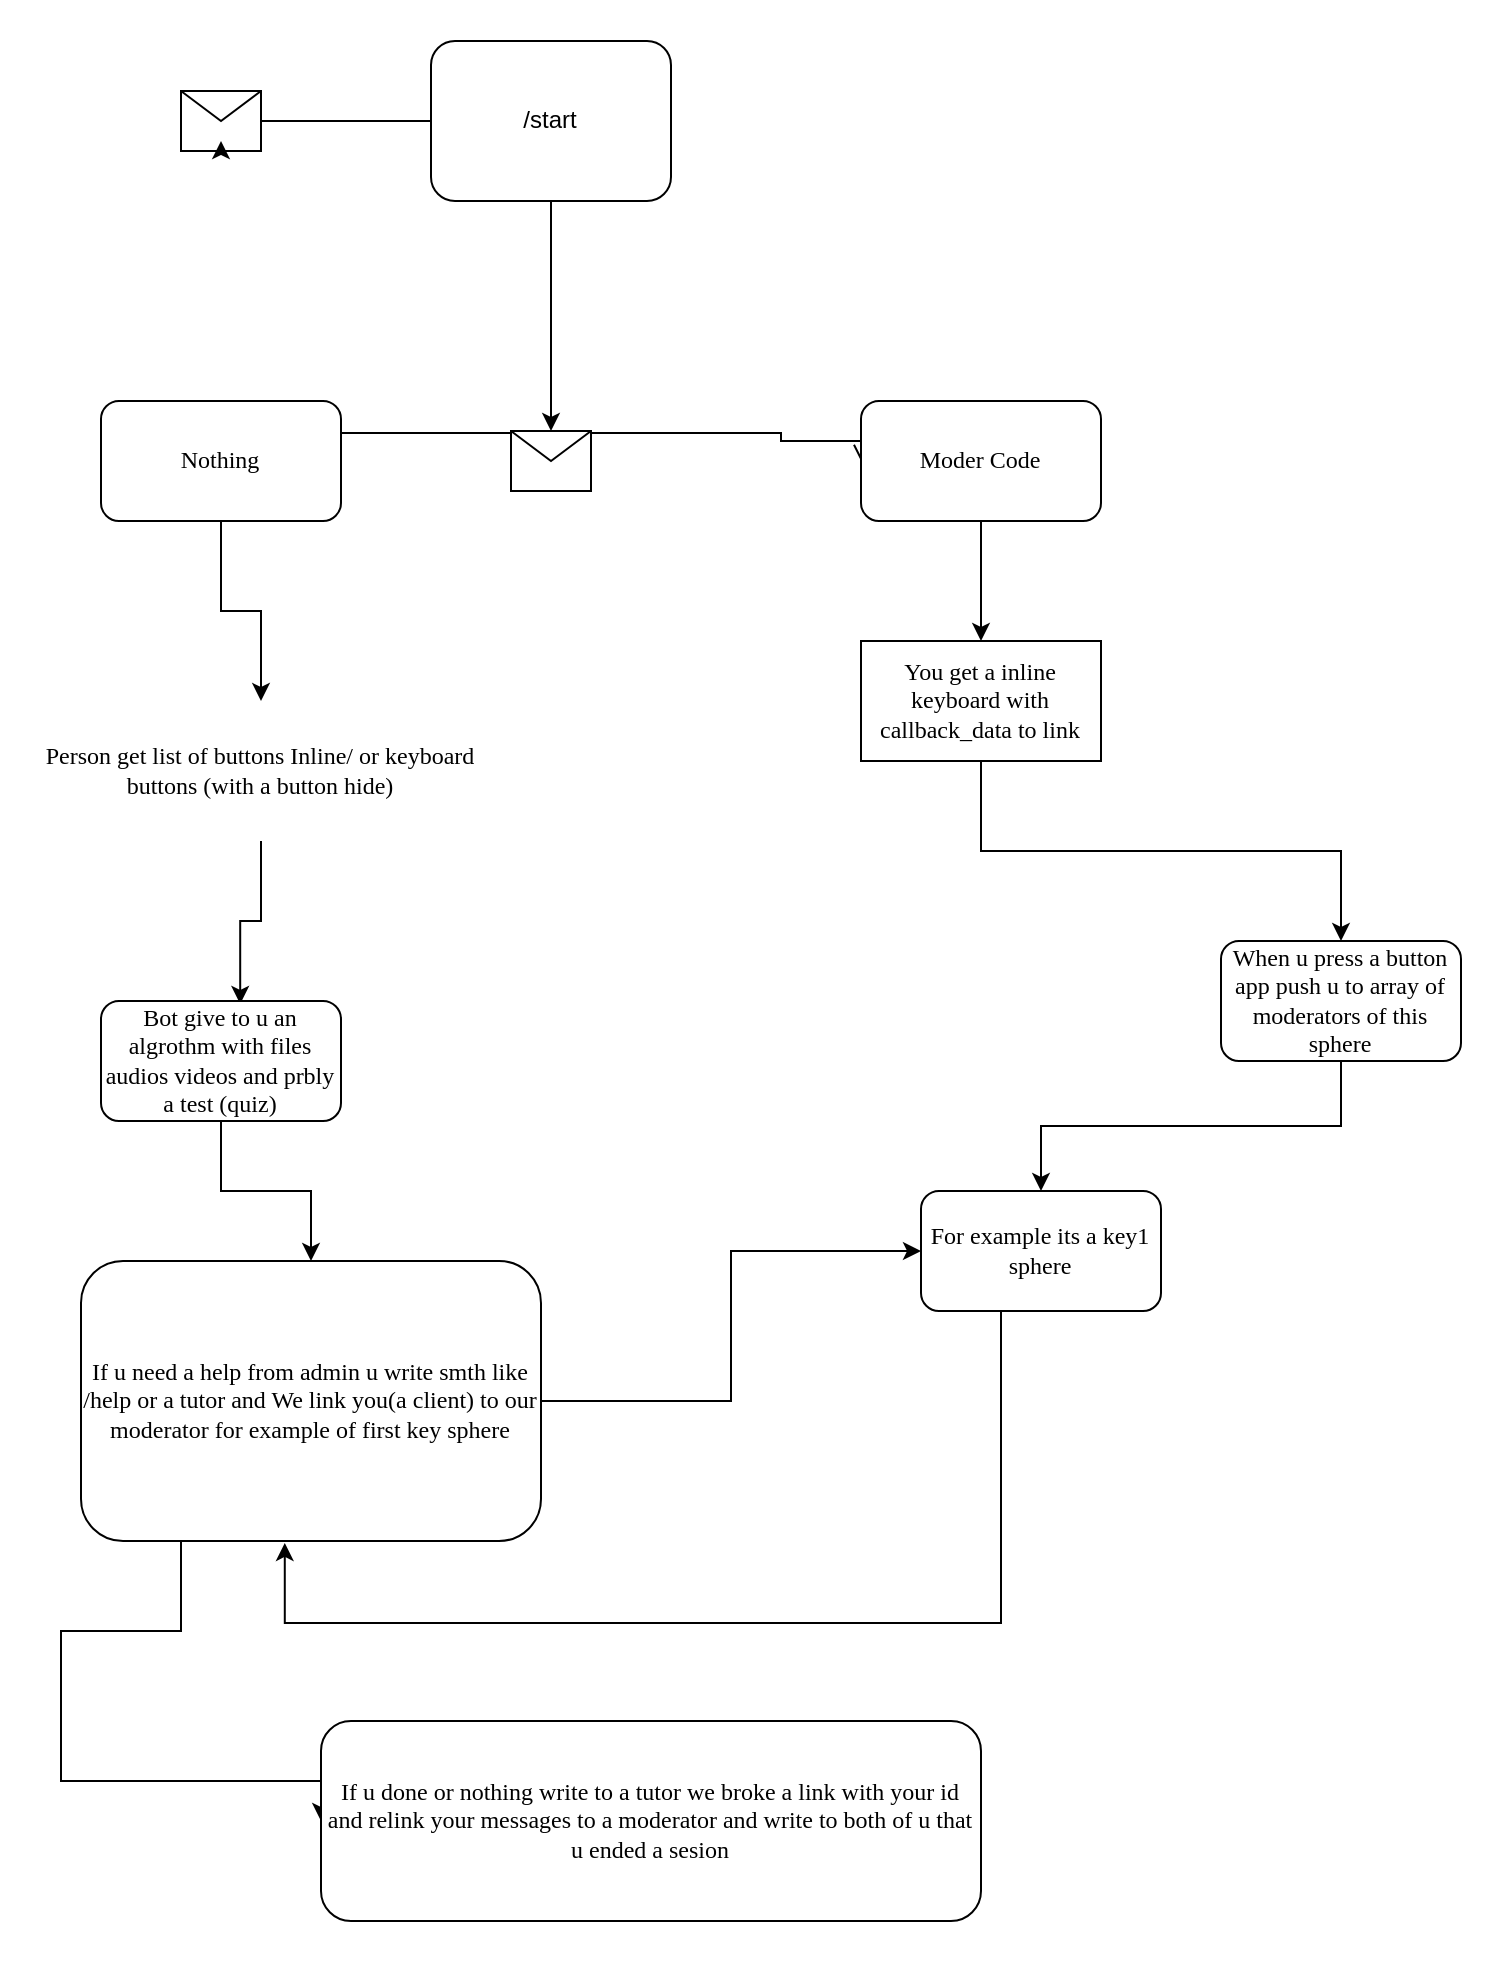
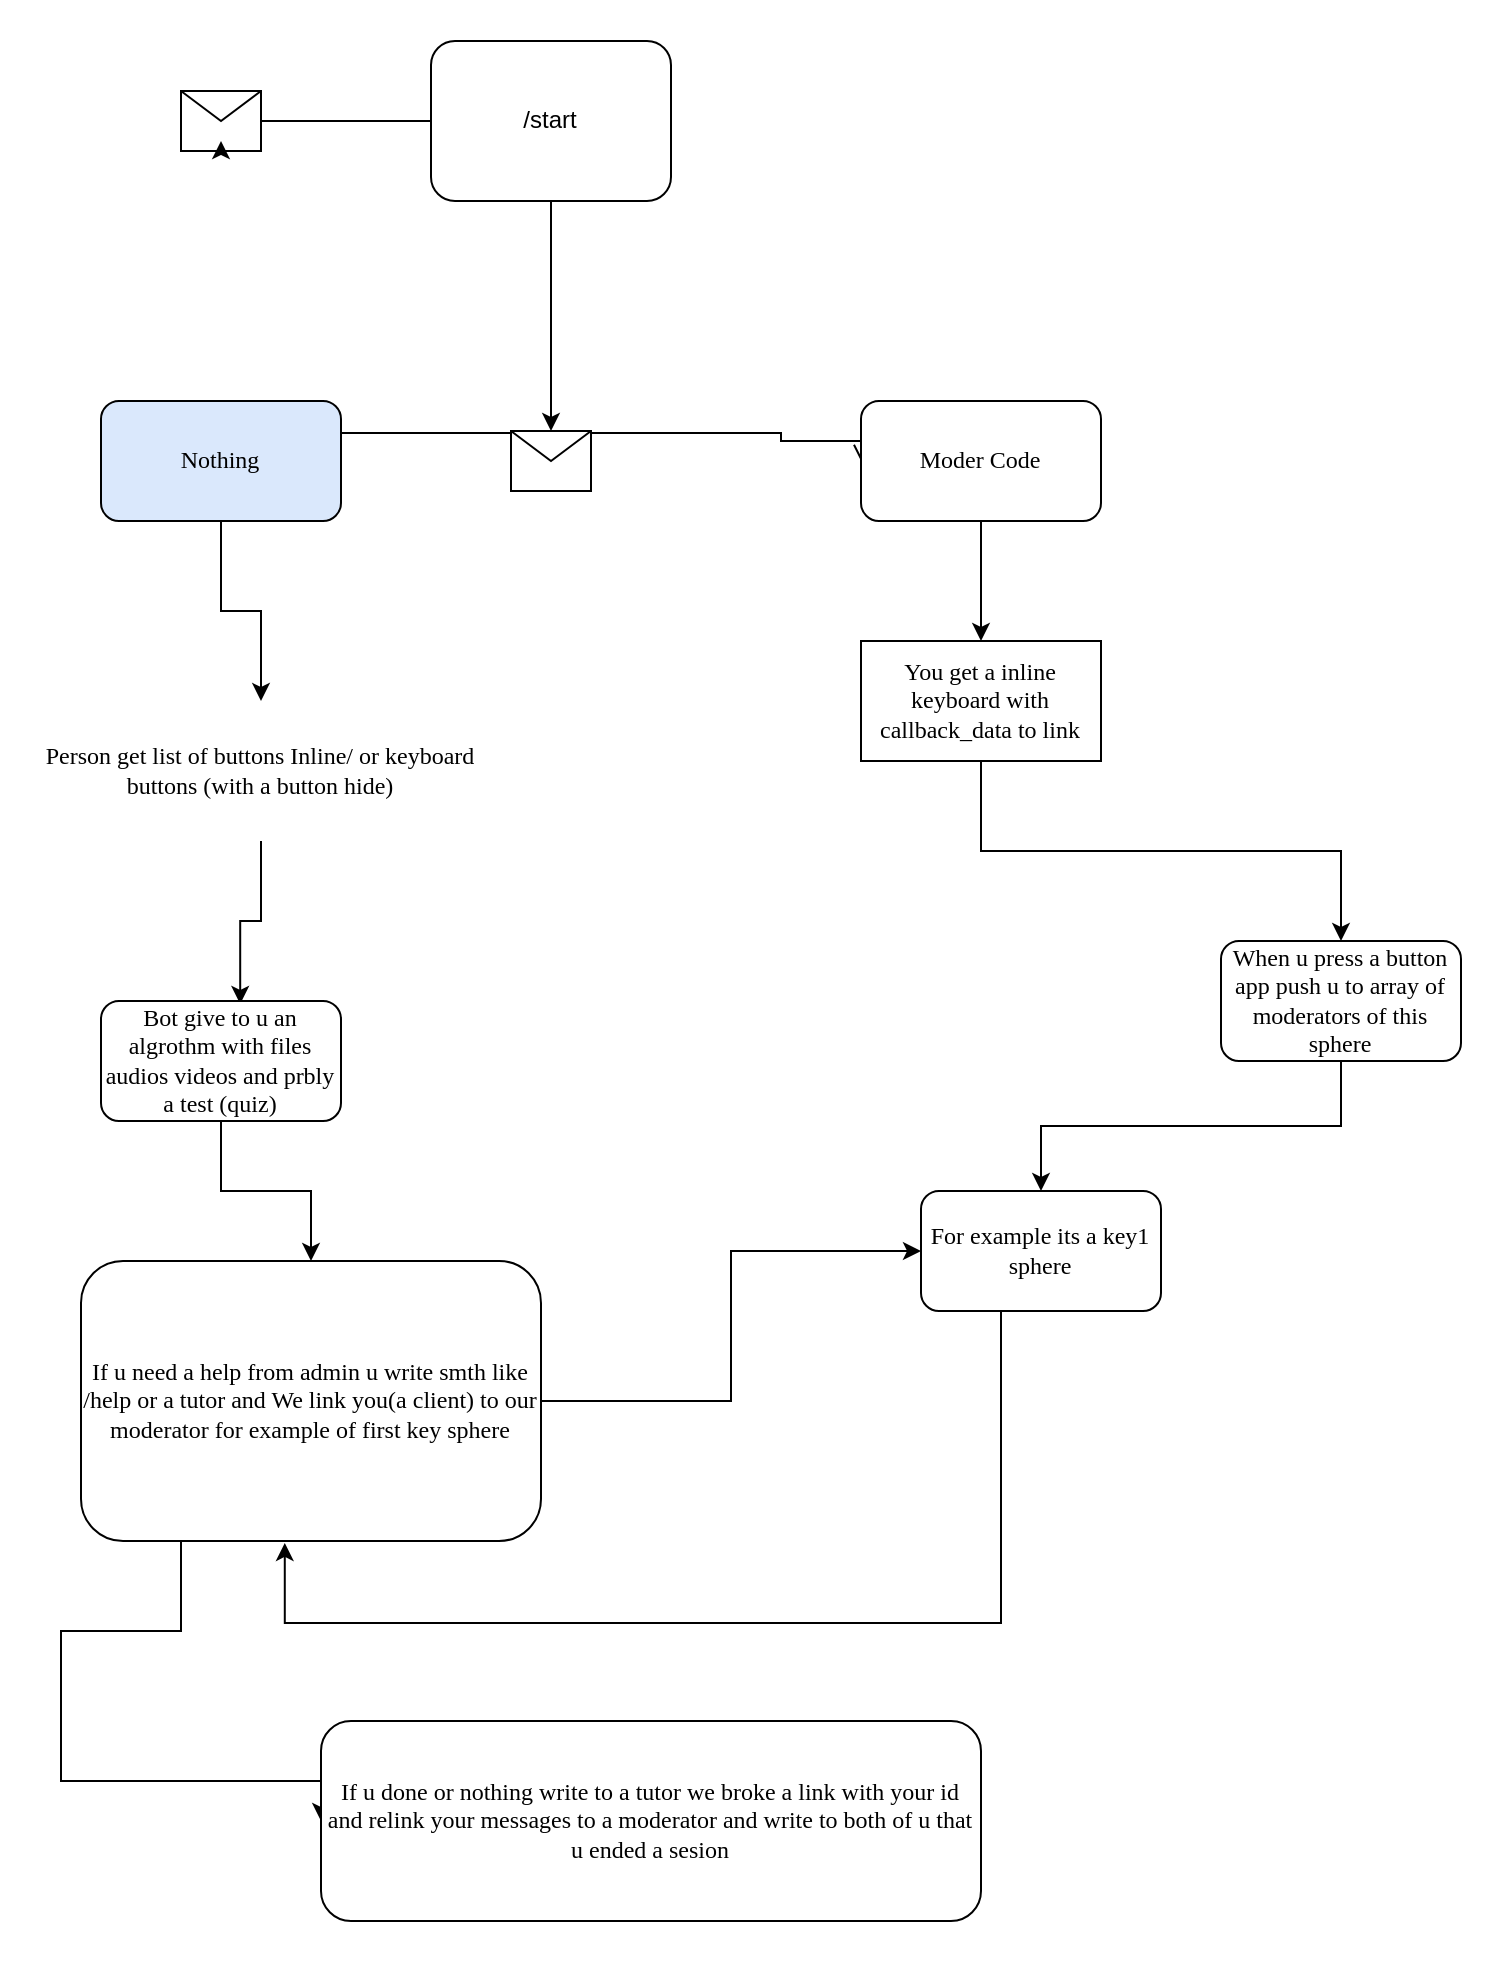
(221, 461) -> (221, 461)
